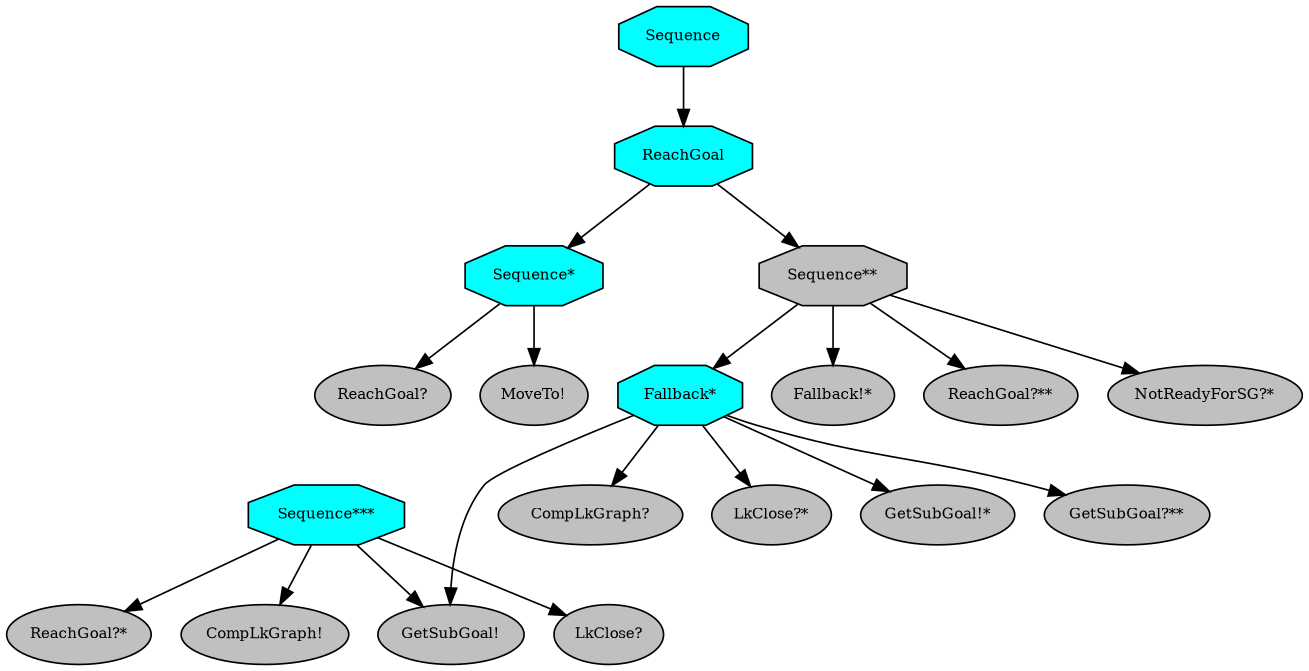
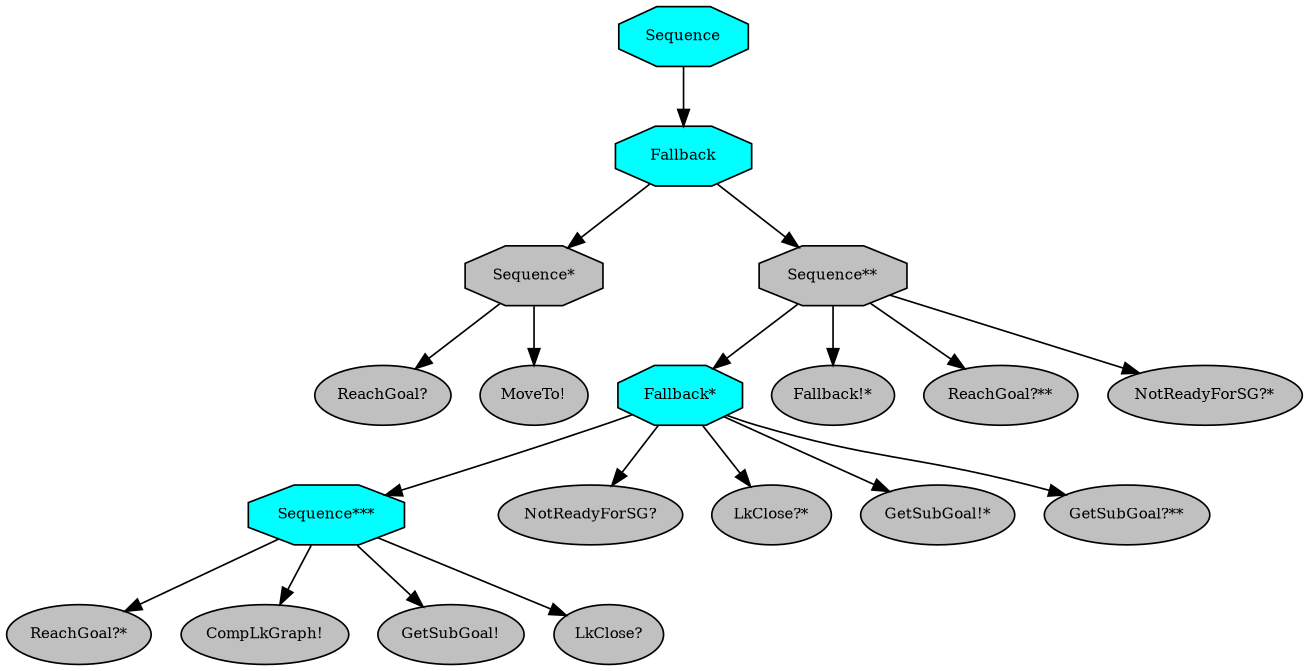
(684, 156) -> (684, 156)
(534, 276) -> (534, 276)
(508, 470) -> (517, 453)
(591, 515) -> (591, 515)
